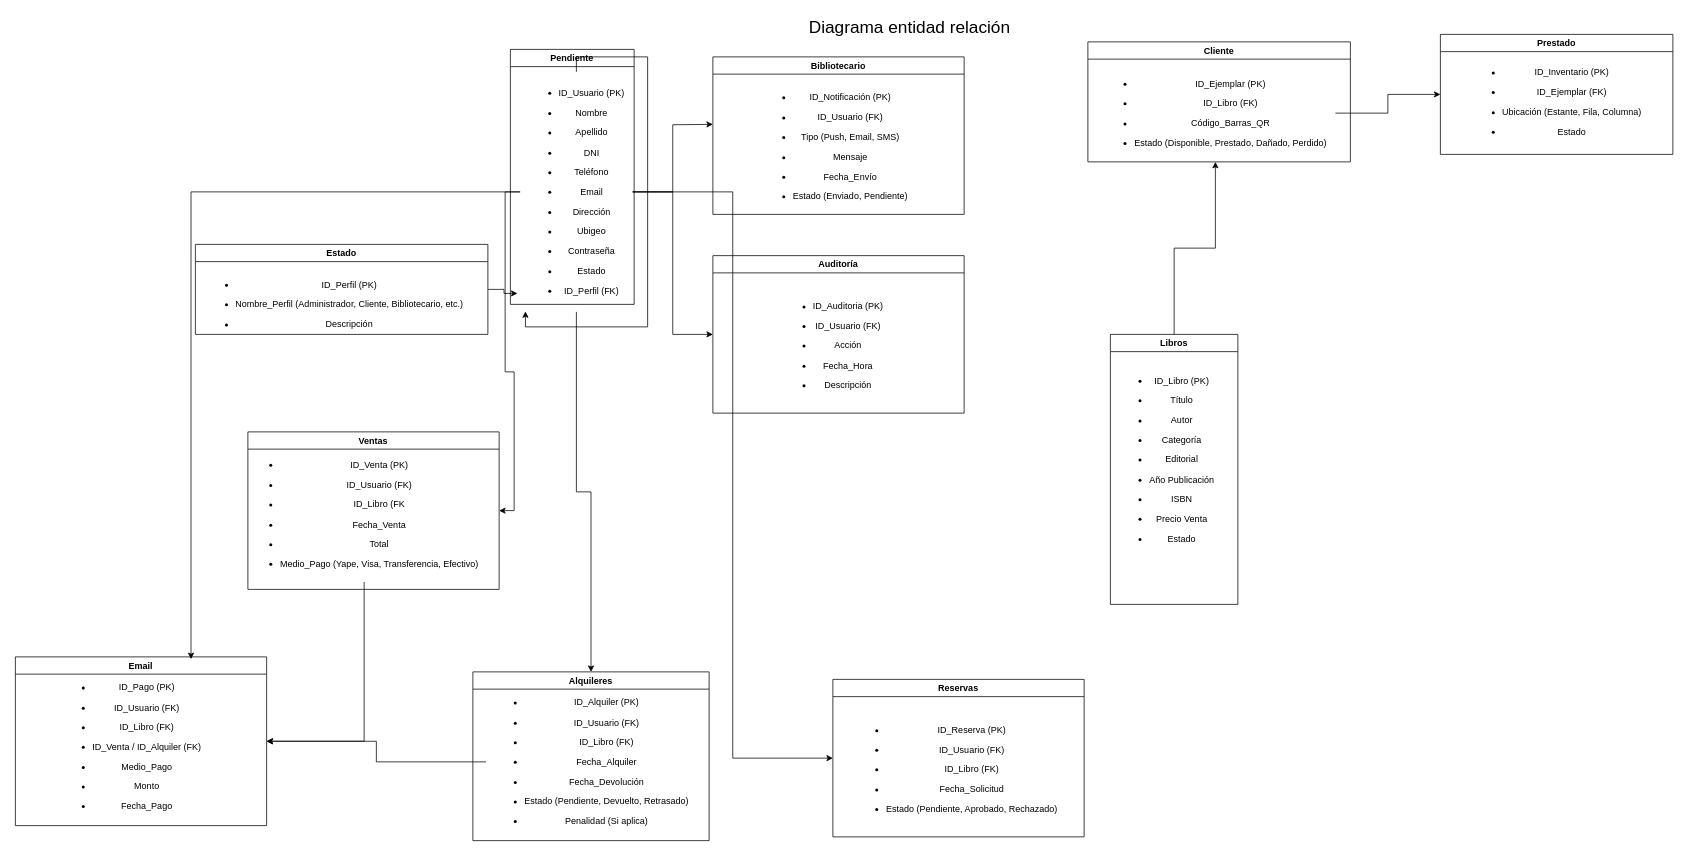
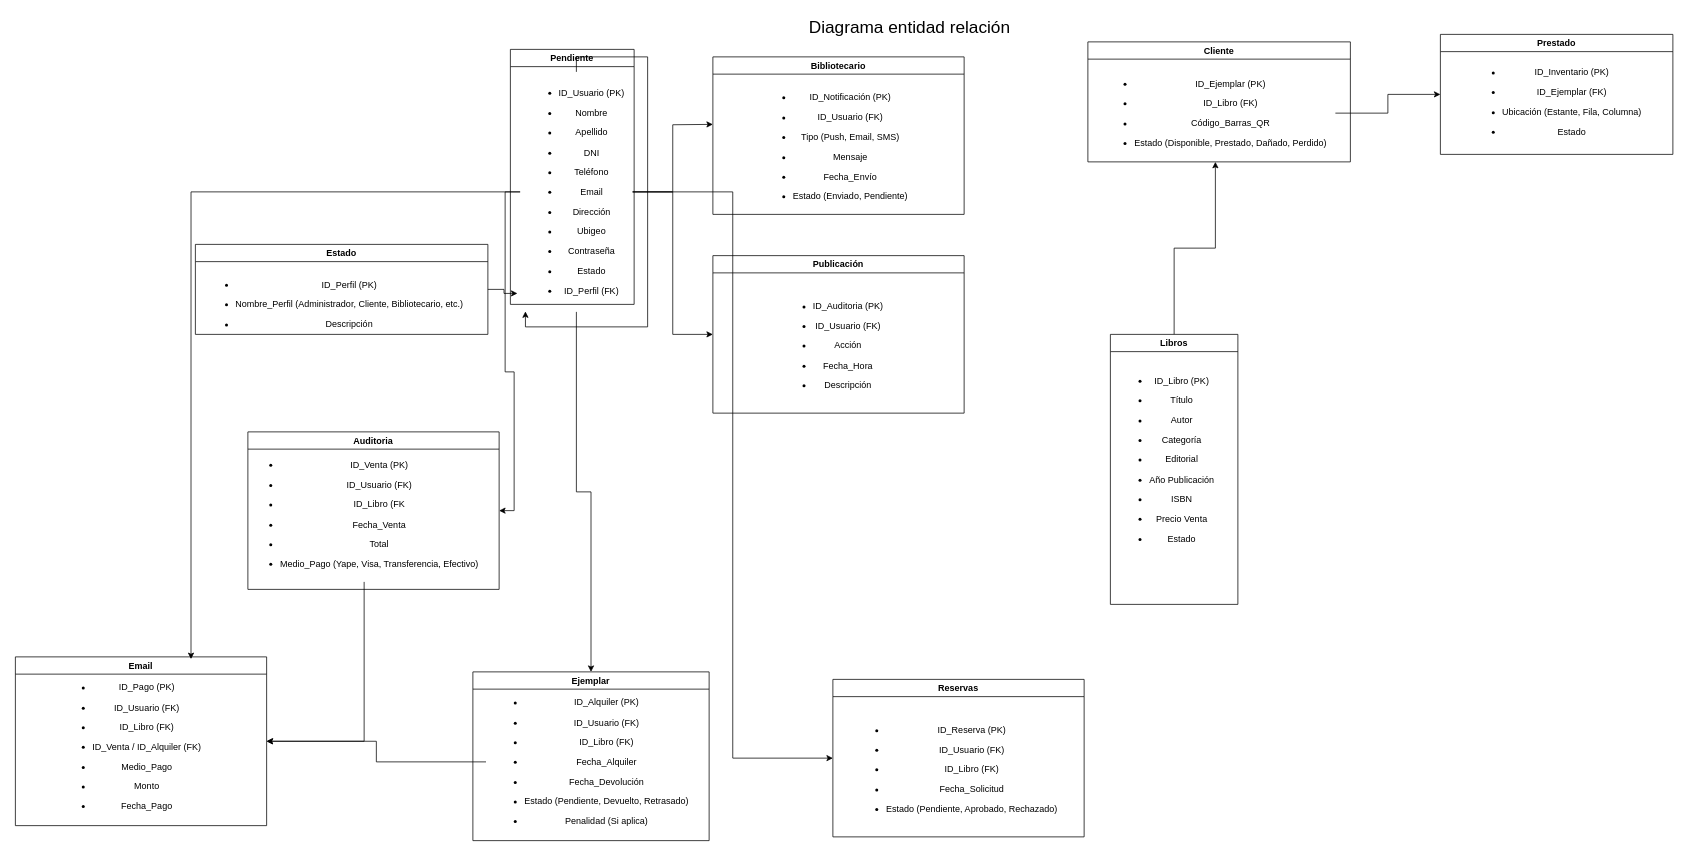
(839, 264) -> (839, 264)
(374, 441) -> (374, 441)
(591, 681) -> (591, 681)
